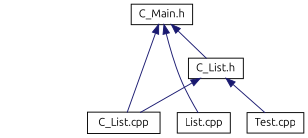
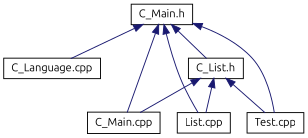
none -> (252, 58)
none -> (52, 68)
none -> (209, 100)
(124, 123) -> (124, 123)
